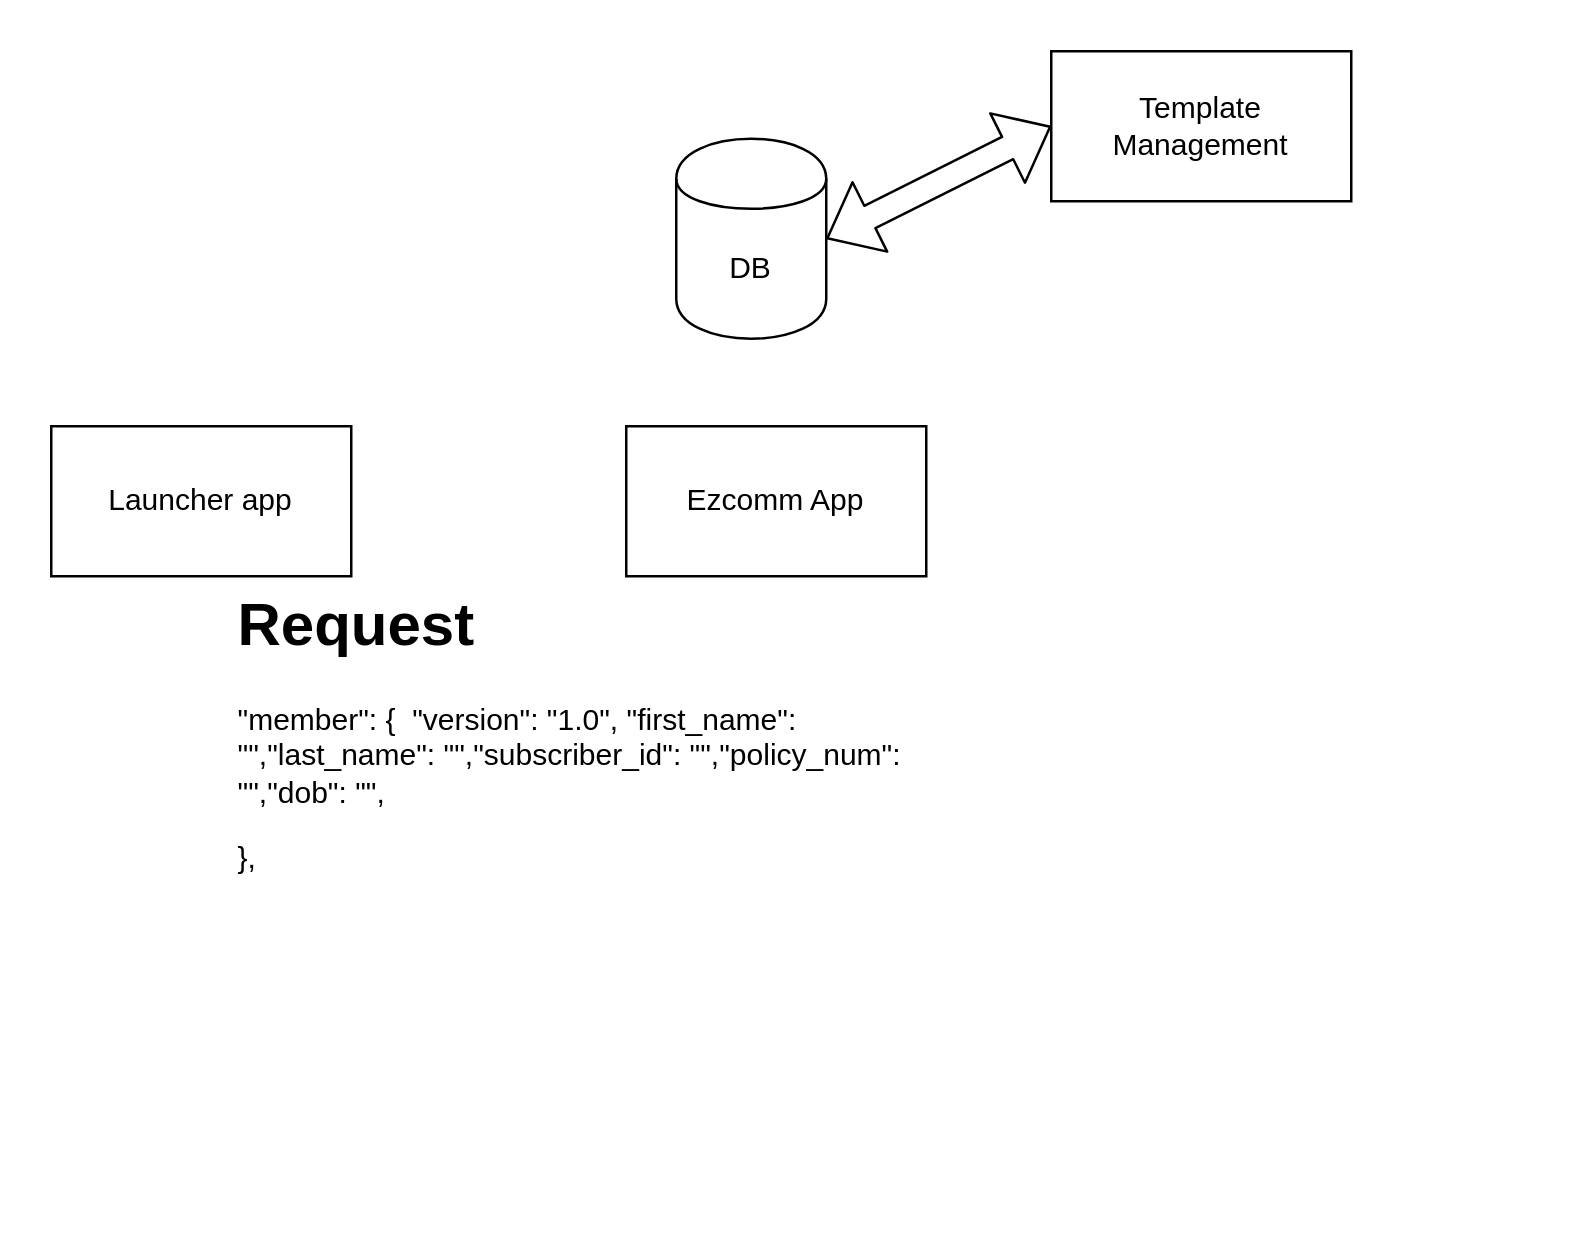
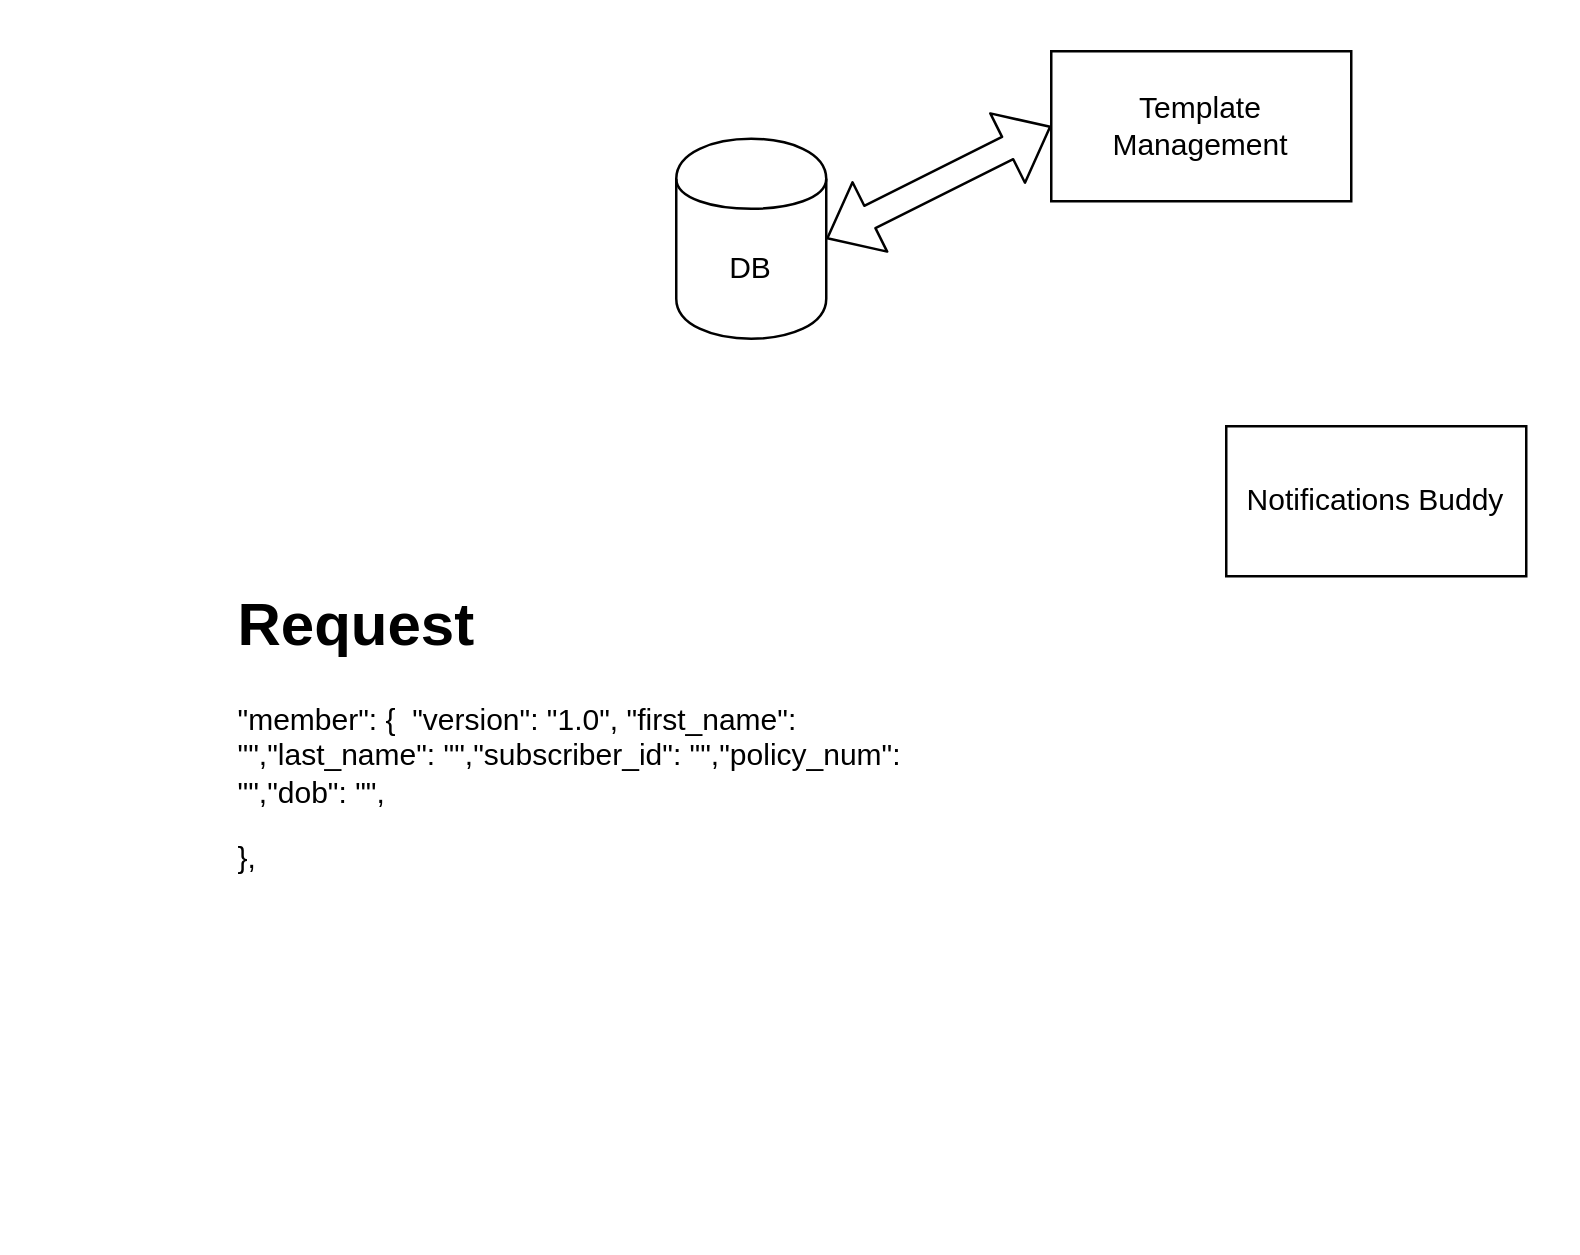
(201, 501) -> none
(776, 501) -> none
none -> (1376, 501)
